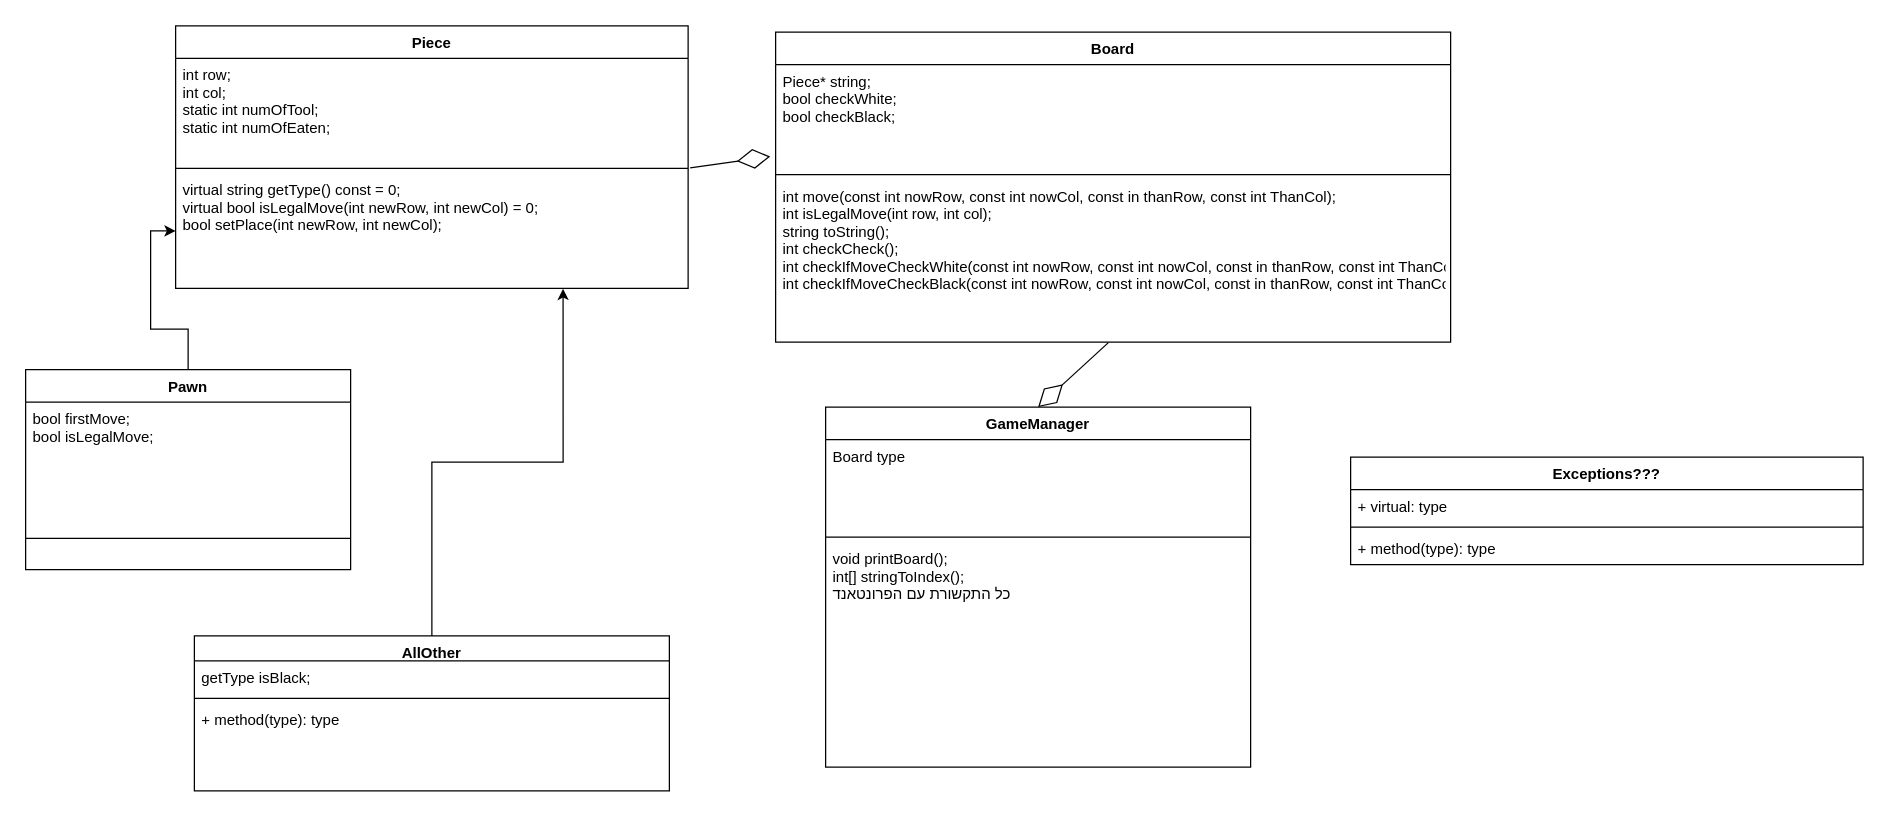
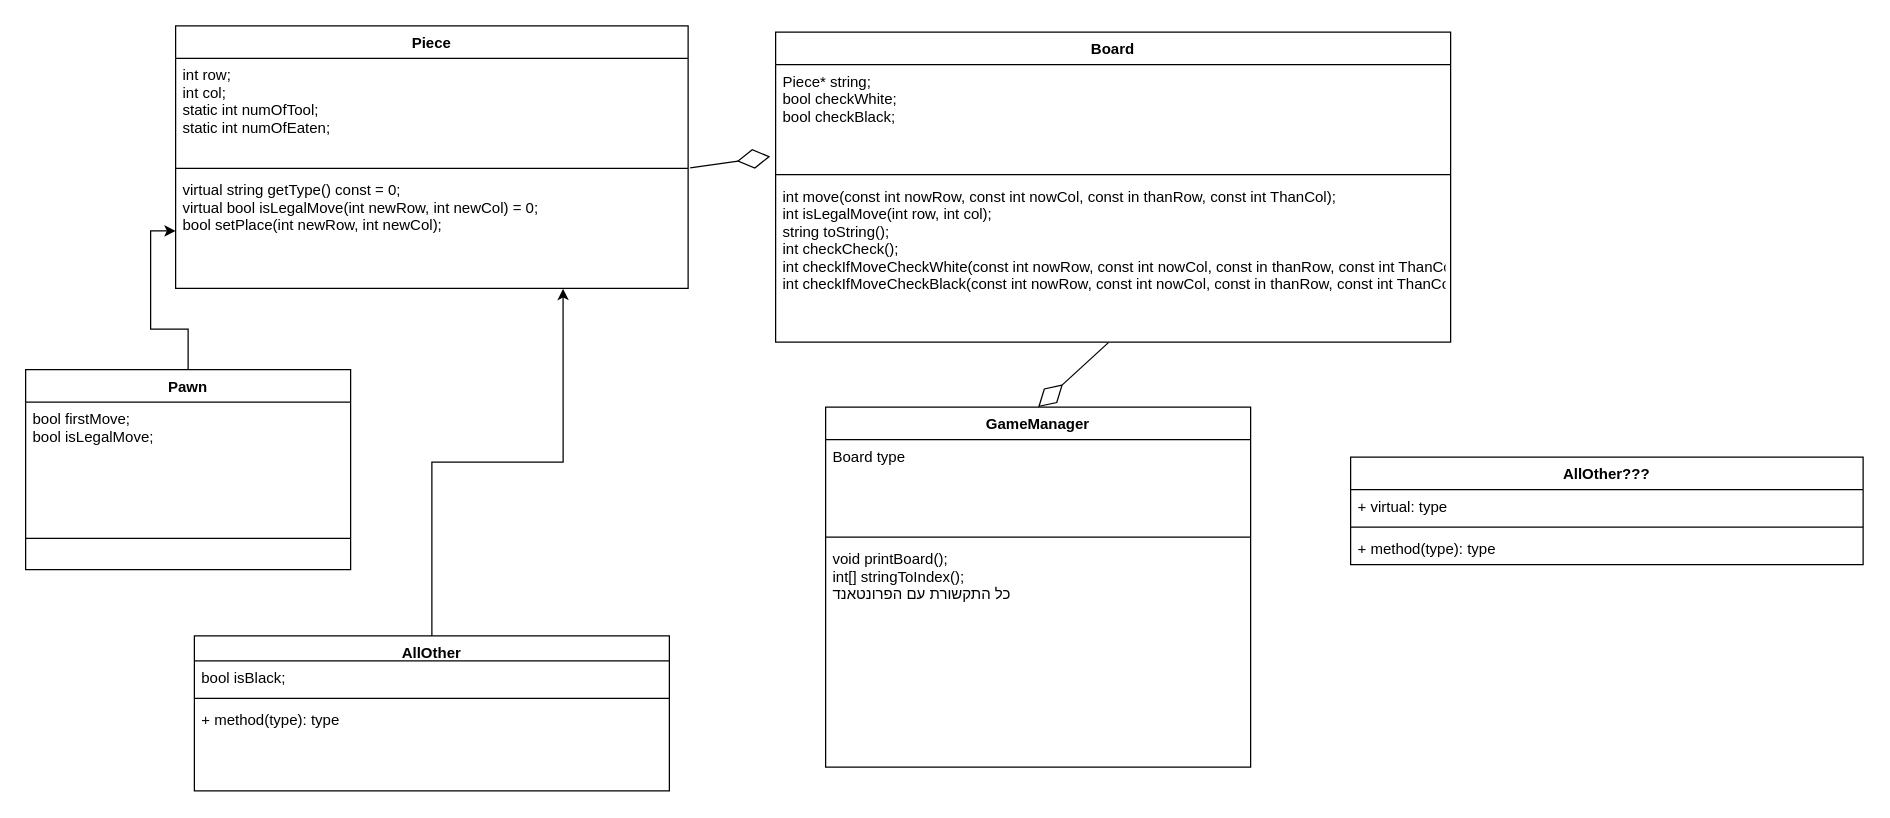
(1606, 474) -> (1606, 474)
(261, 678) -> (246, 678)
